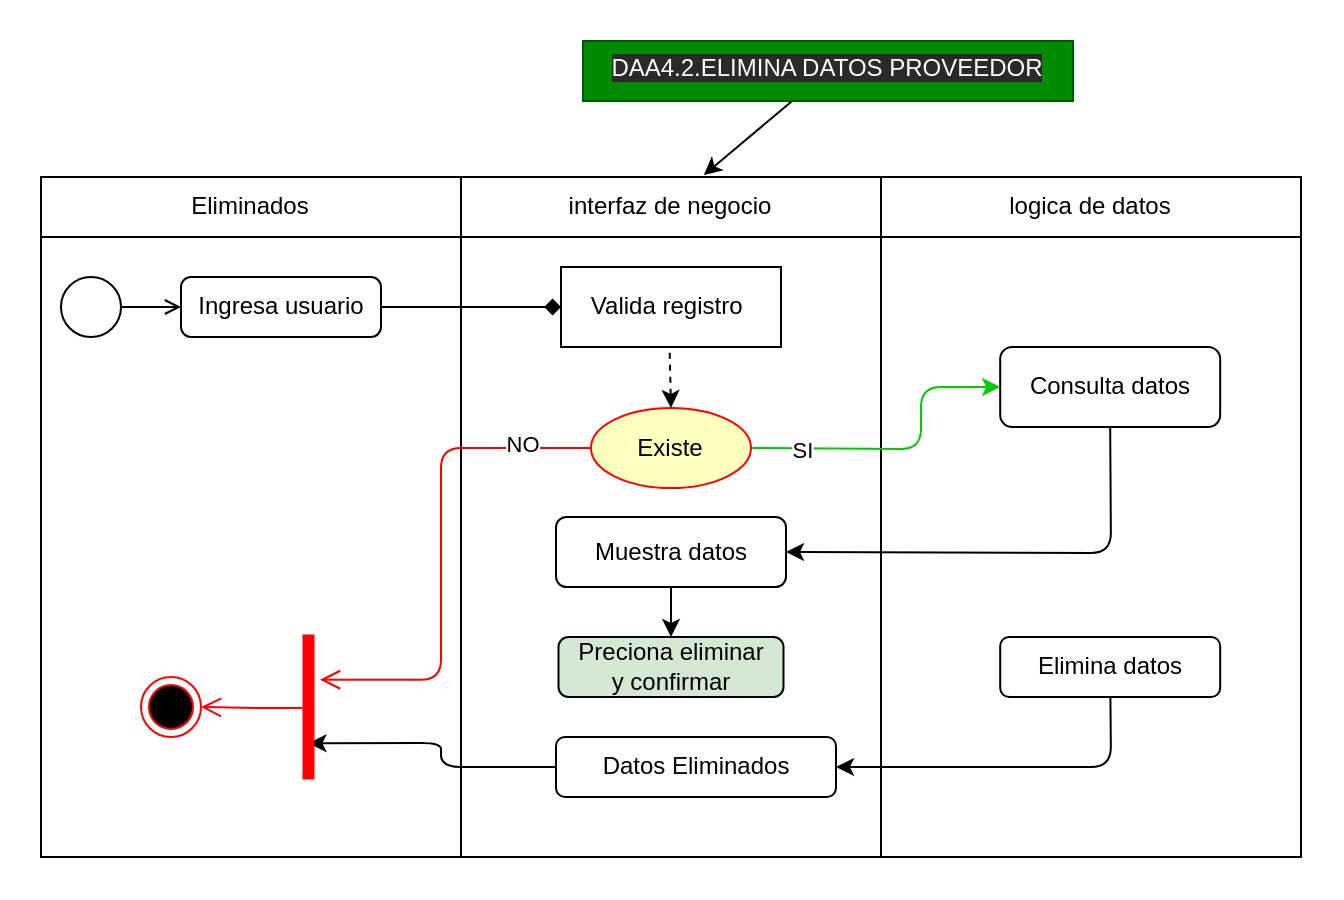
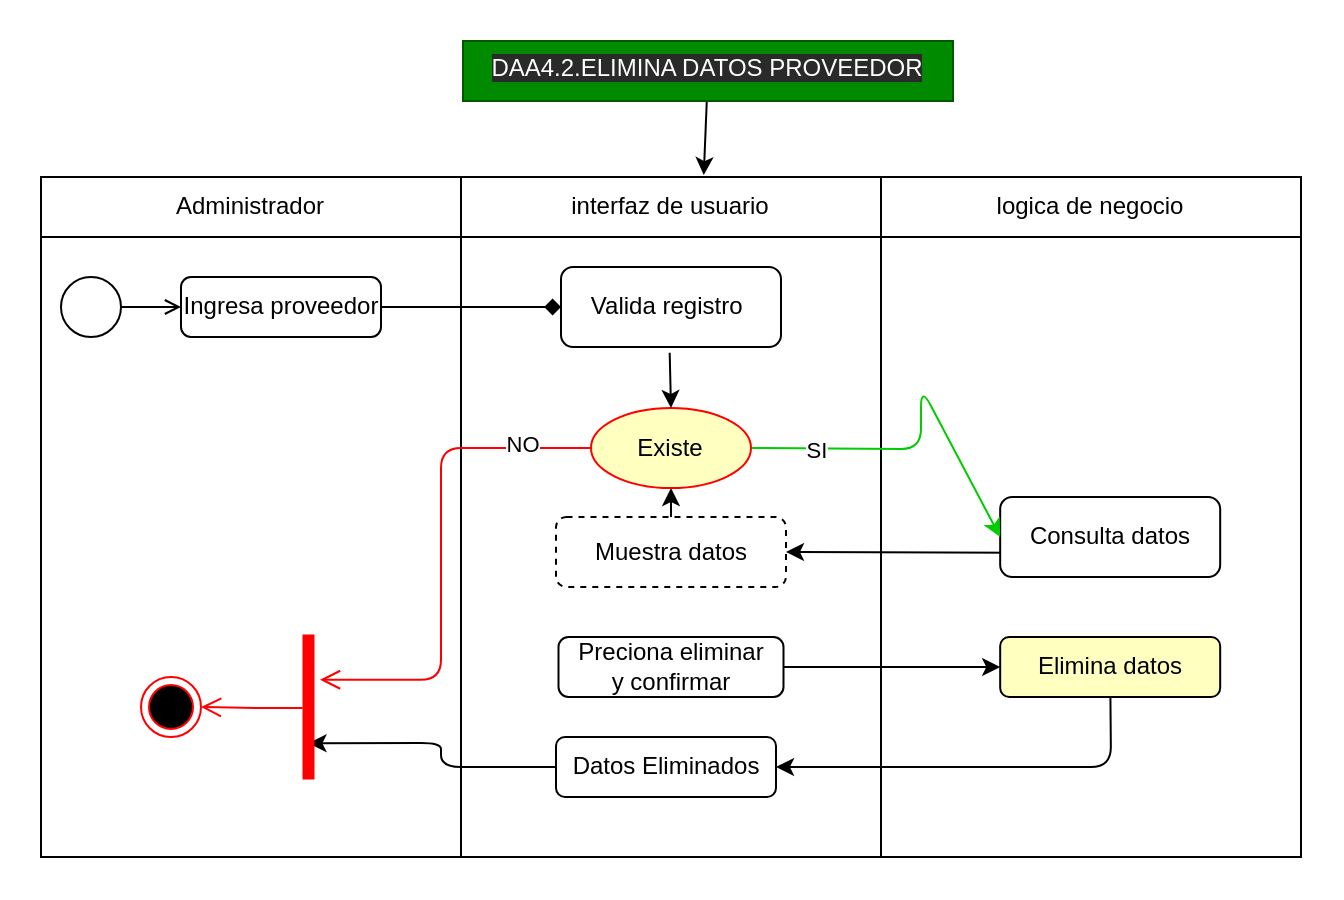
(828, 71) -> (708, 71)
(251, 207) -> (251, 207)
(671, 207) -> (671, 207)
(1091, 207) -> (1091, 207)
(282, 307) -> (282, 307)
(671, 307) -> (671, 307)
(670, 373) -> (670, 373)
(1110, 387) -> (1110, 537)
(671, 552) -> (671, 552)
(671, 605) -> (671, 509)
(671, 667) -> (671, 667)
none -> (885, 667)
(1110, 667) -> (1110, 667)
(696, 767) -> (666, 767)
